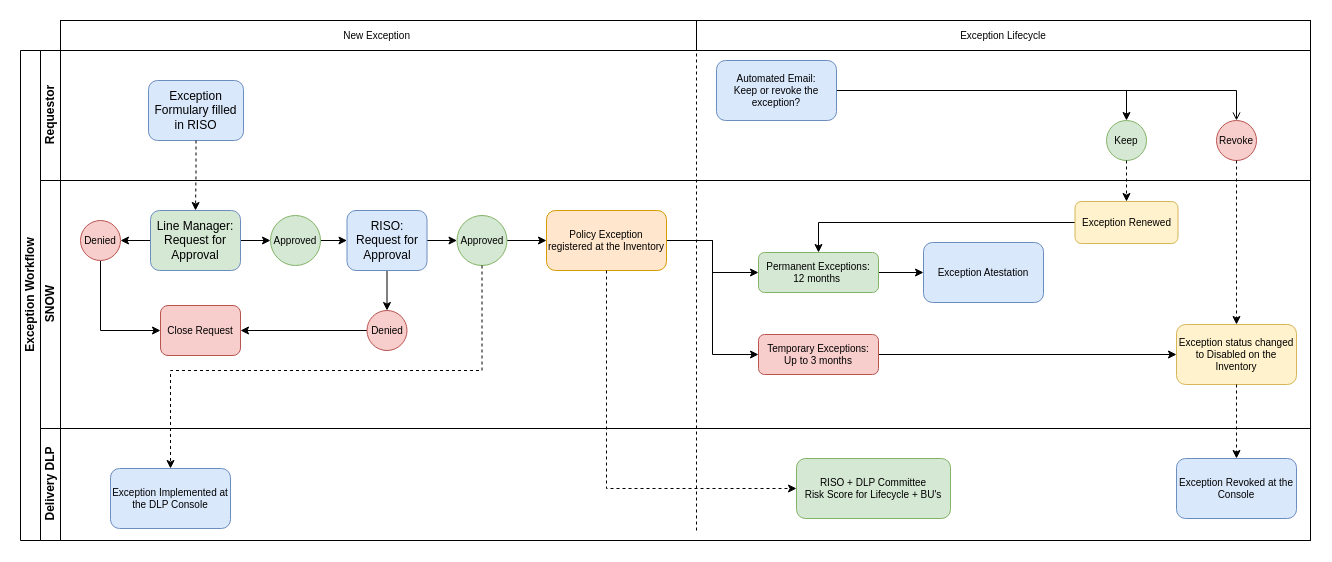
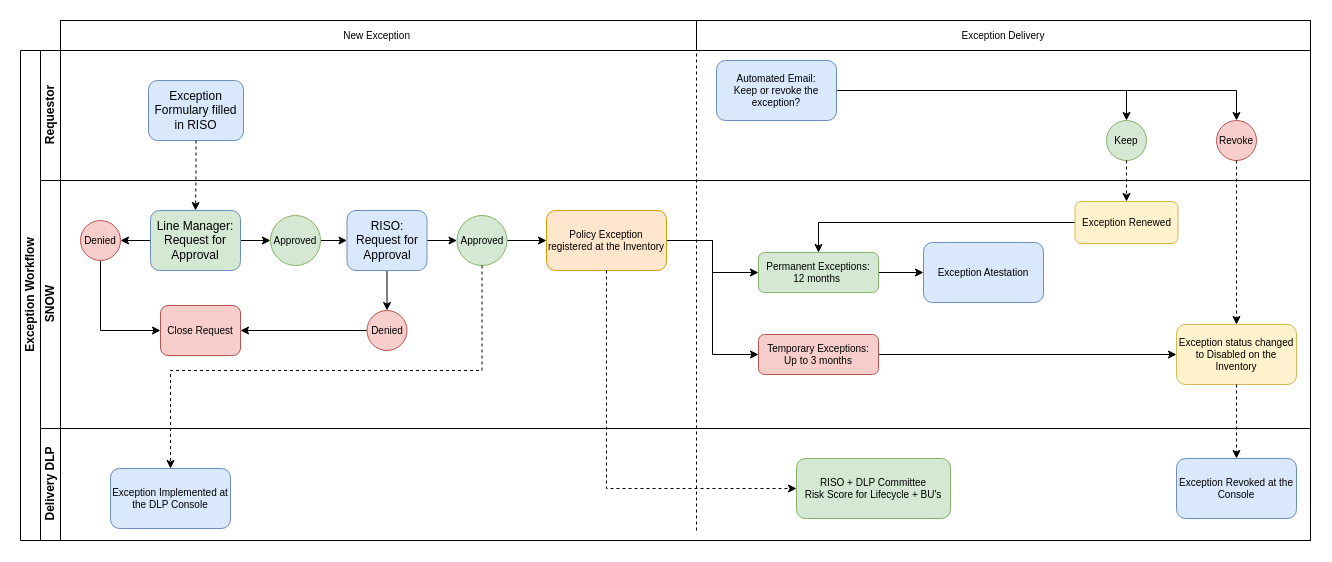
(1004, 36) -> (1004, 36)
(1237, 114) -> (1237, 112)
